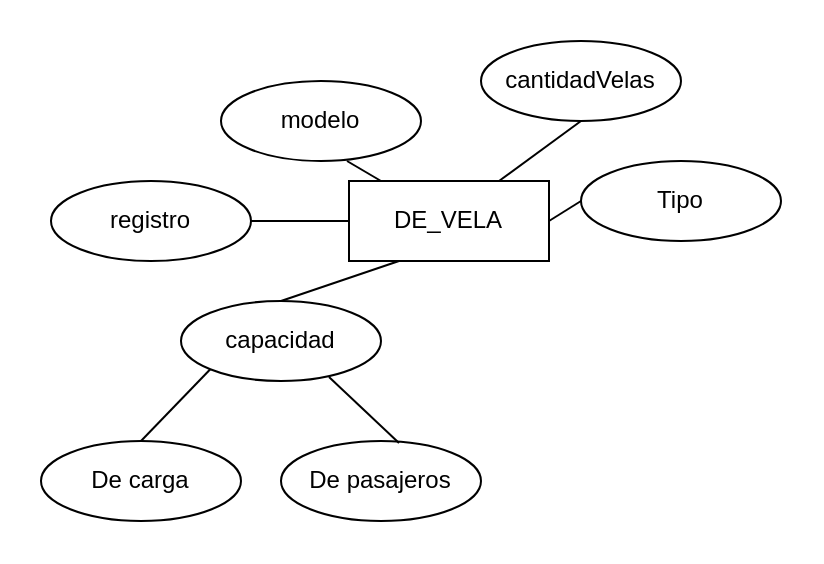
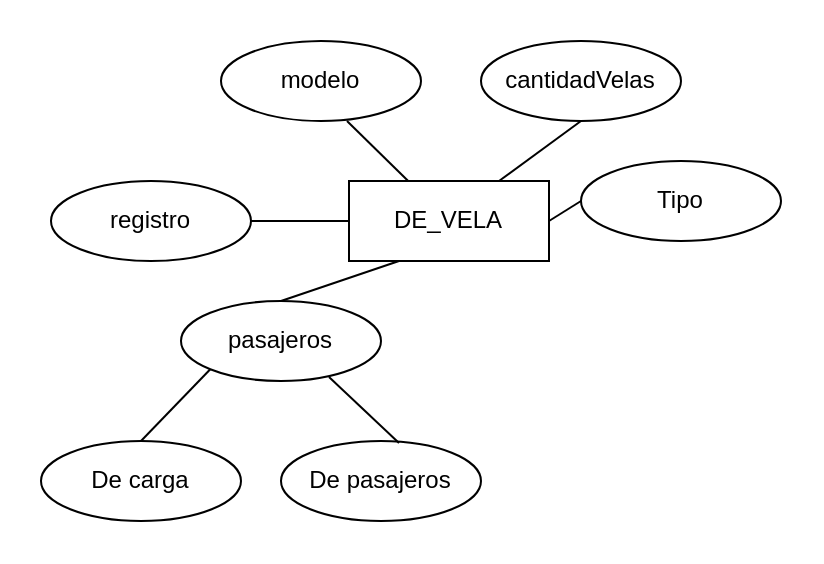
(321, 121) -> (321, 81)
(281, 341) -> (281, 341)
